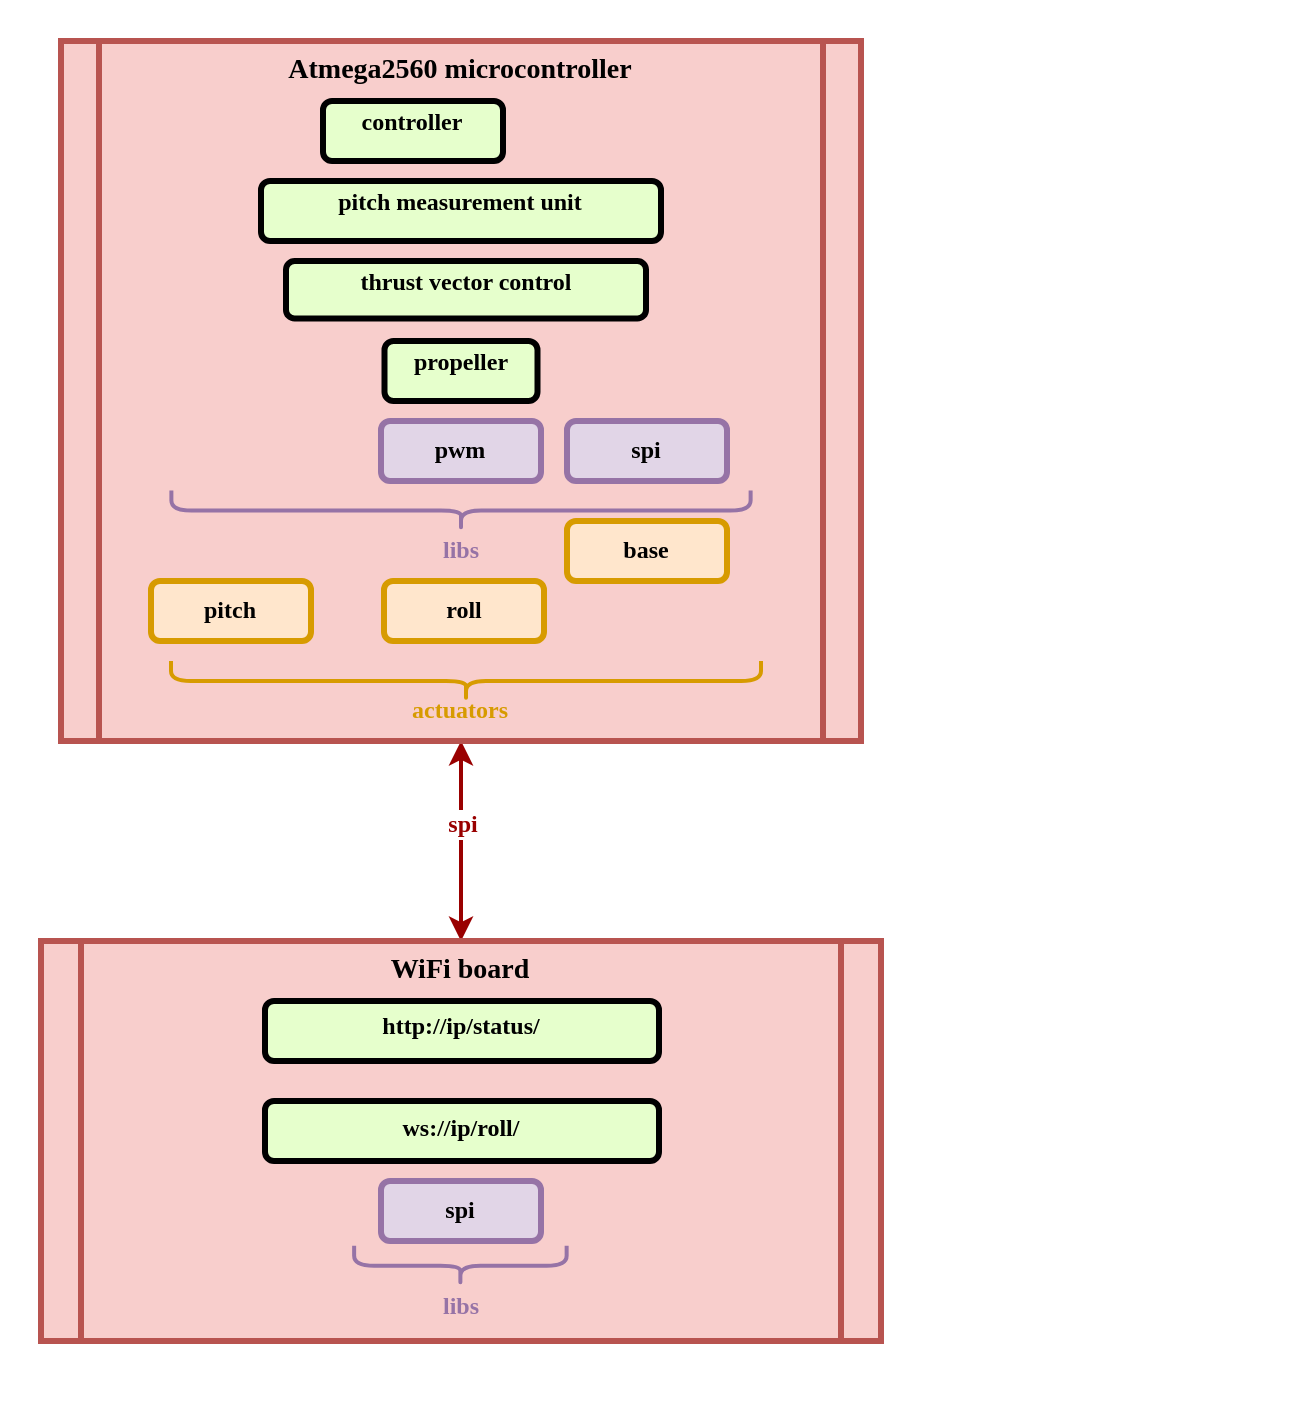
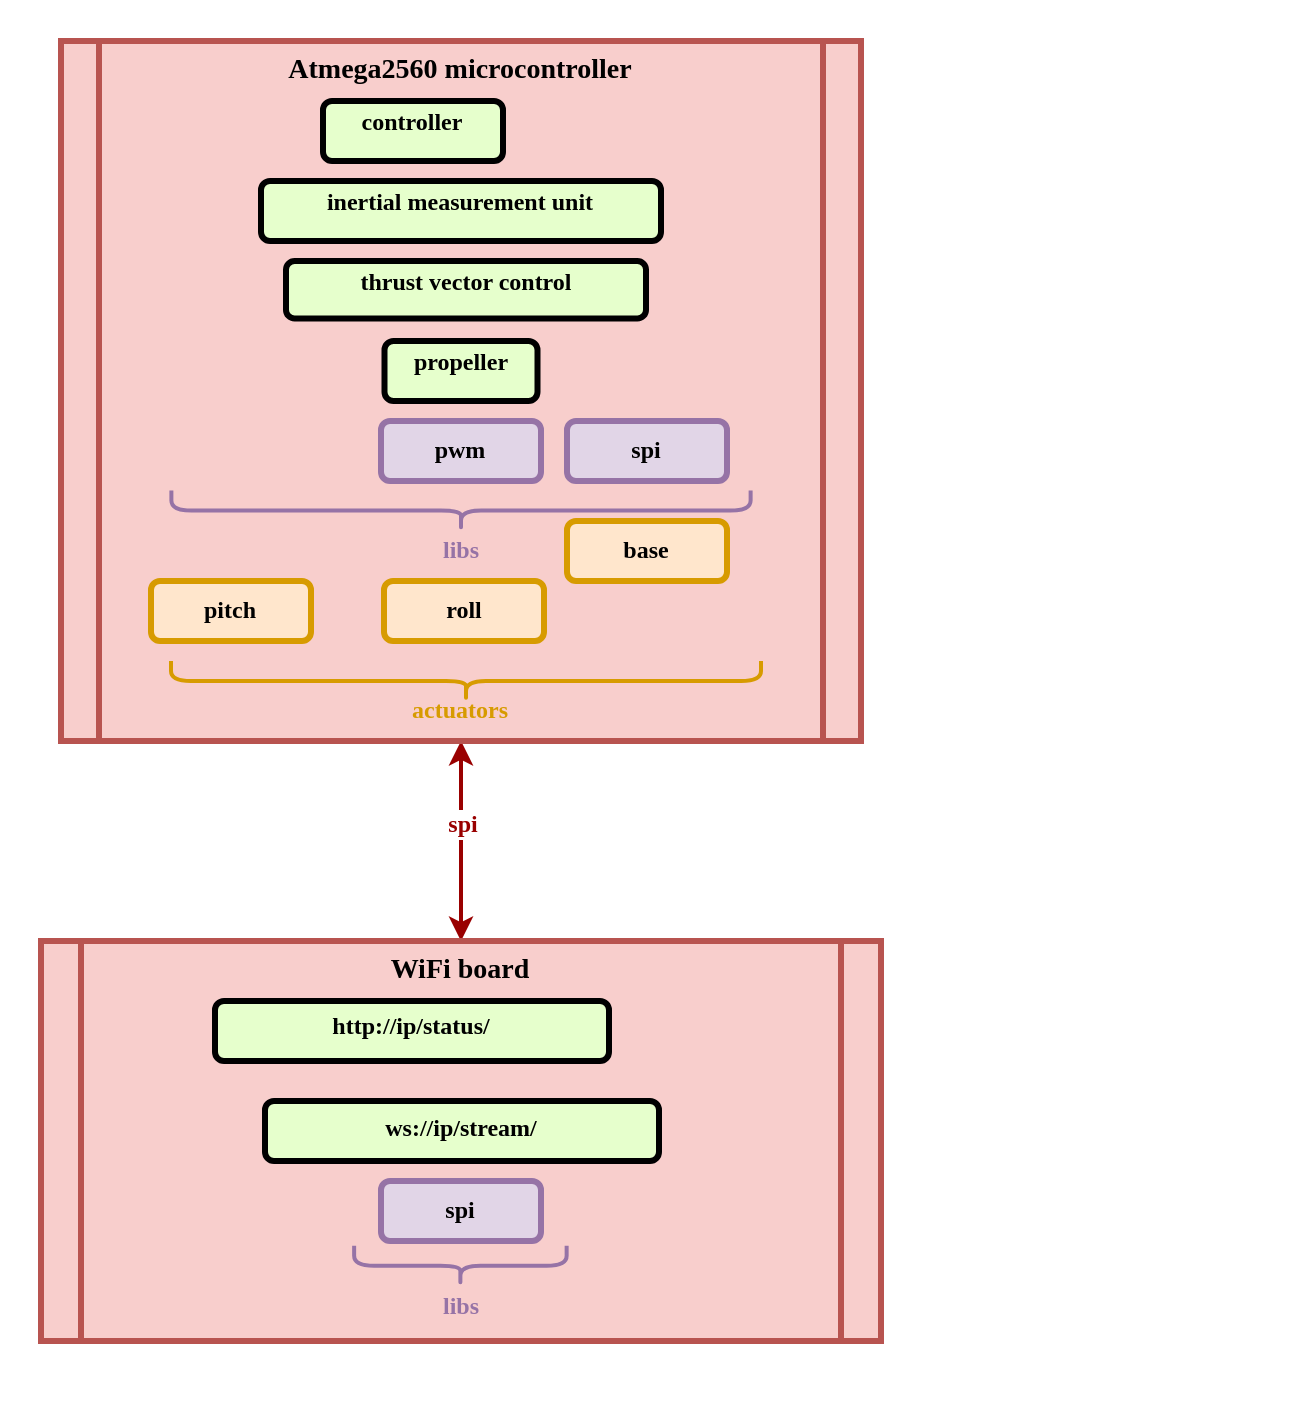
(461, 181) -> (461, 181)
(462, 1031) -> (412, 1031)
(462, 1101) -> (462, 1101)
